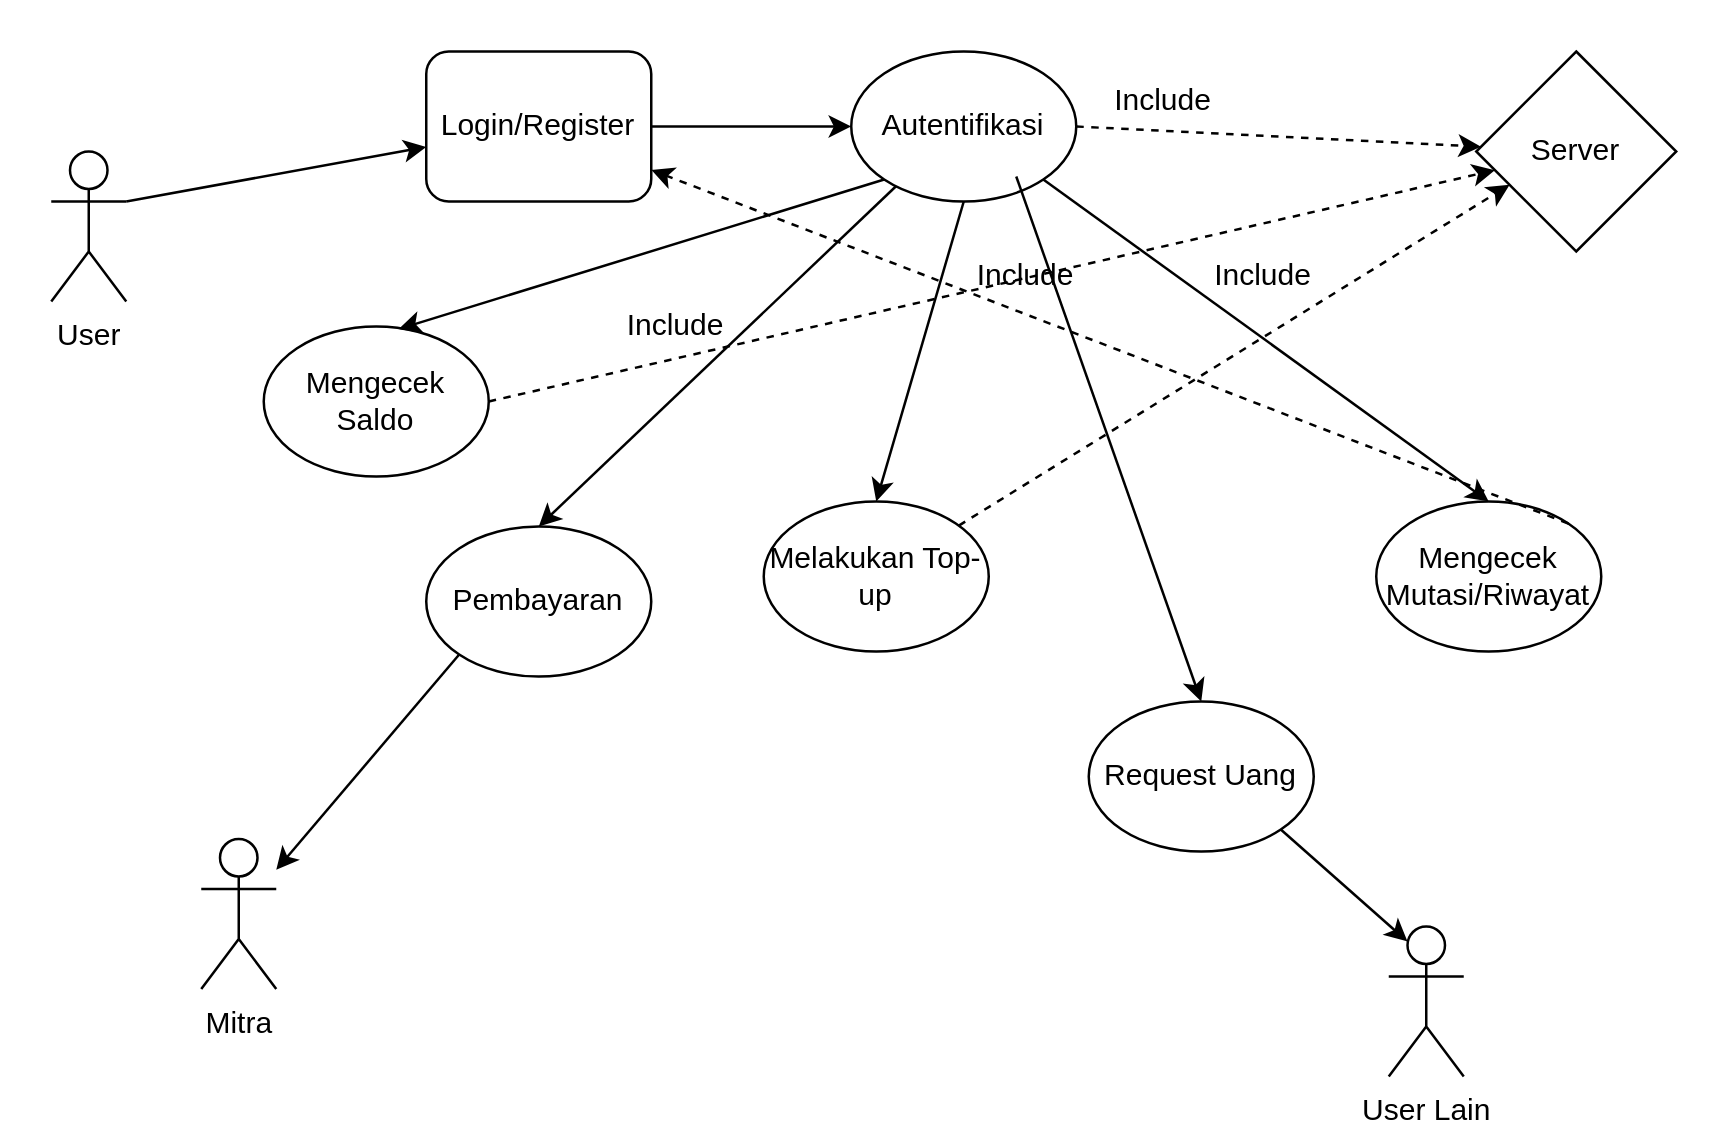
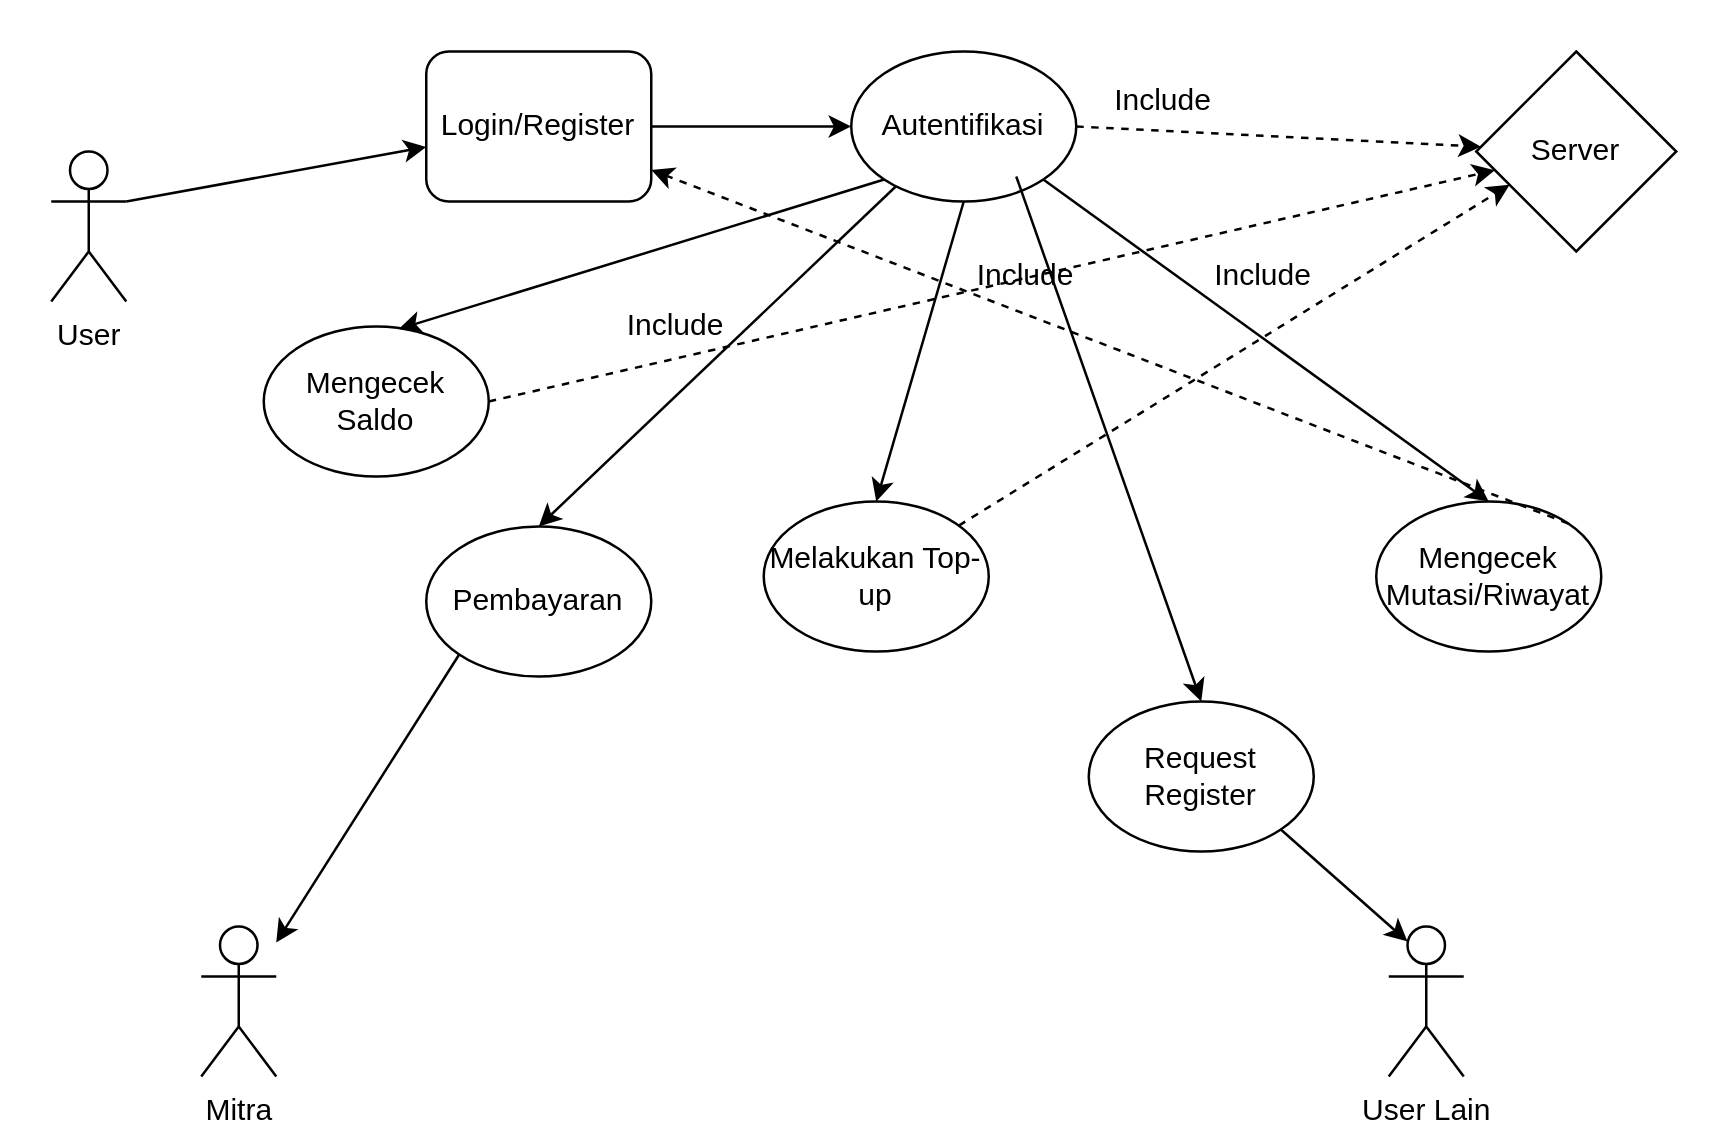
(1201, 776) -> (1201, 776)
(239, 914) -> (239, 1001)
